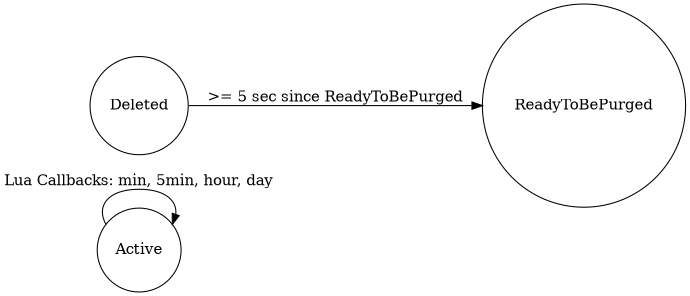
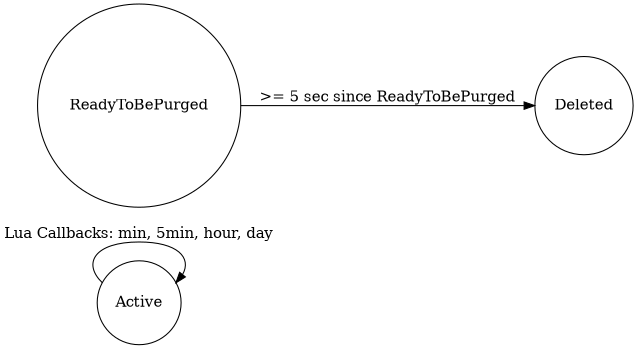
(330, 106) -> (382, 106)
